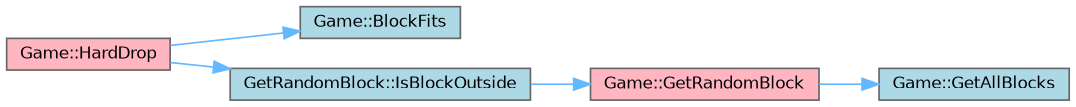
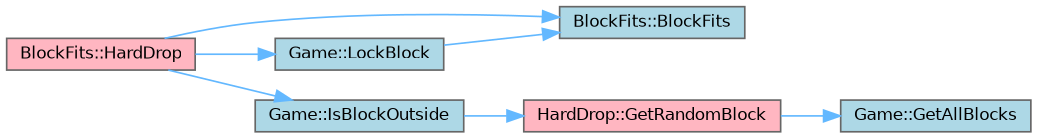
(380, 23) -> (652, 23)
(88, 54) -> (101, 54)
none -> (359, 54)
(380, 84) -> (359, 116)
(705, 84) -> (652, 116)
